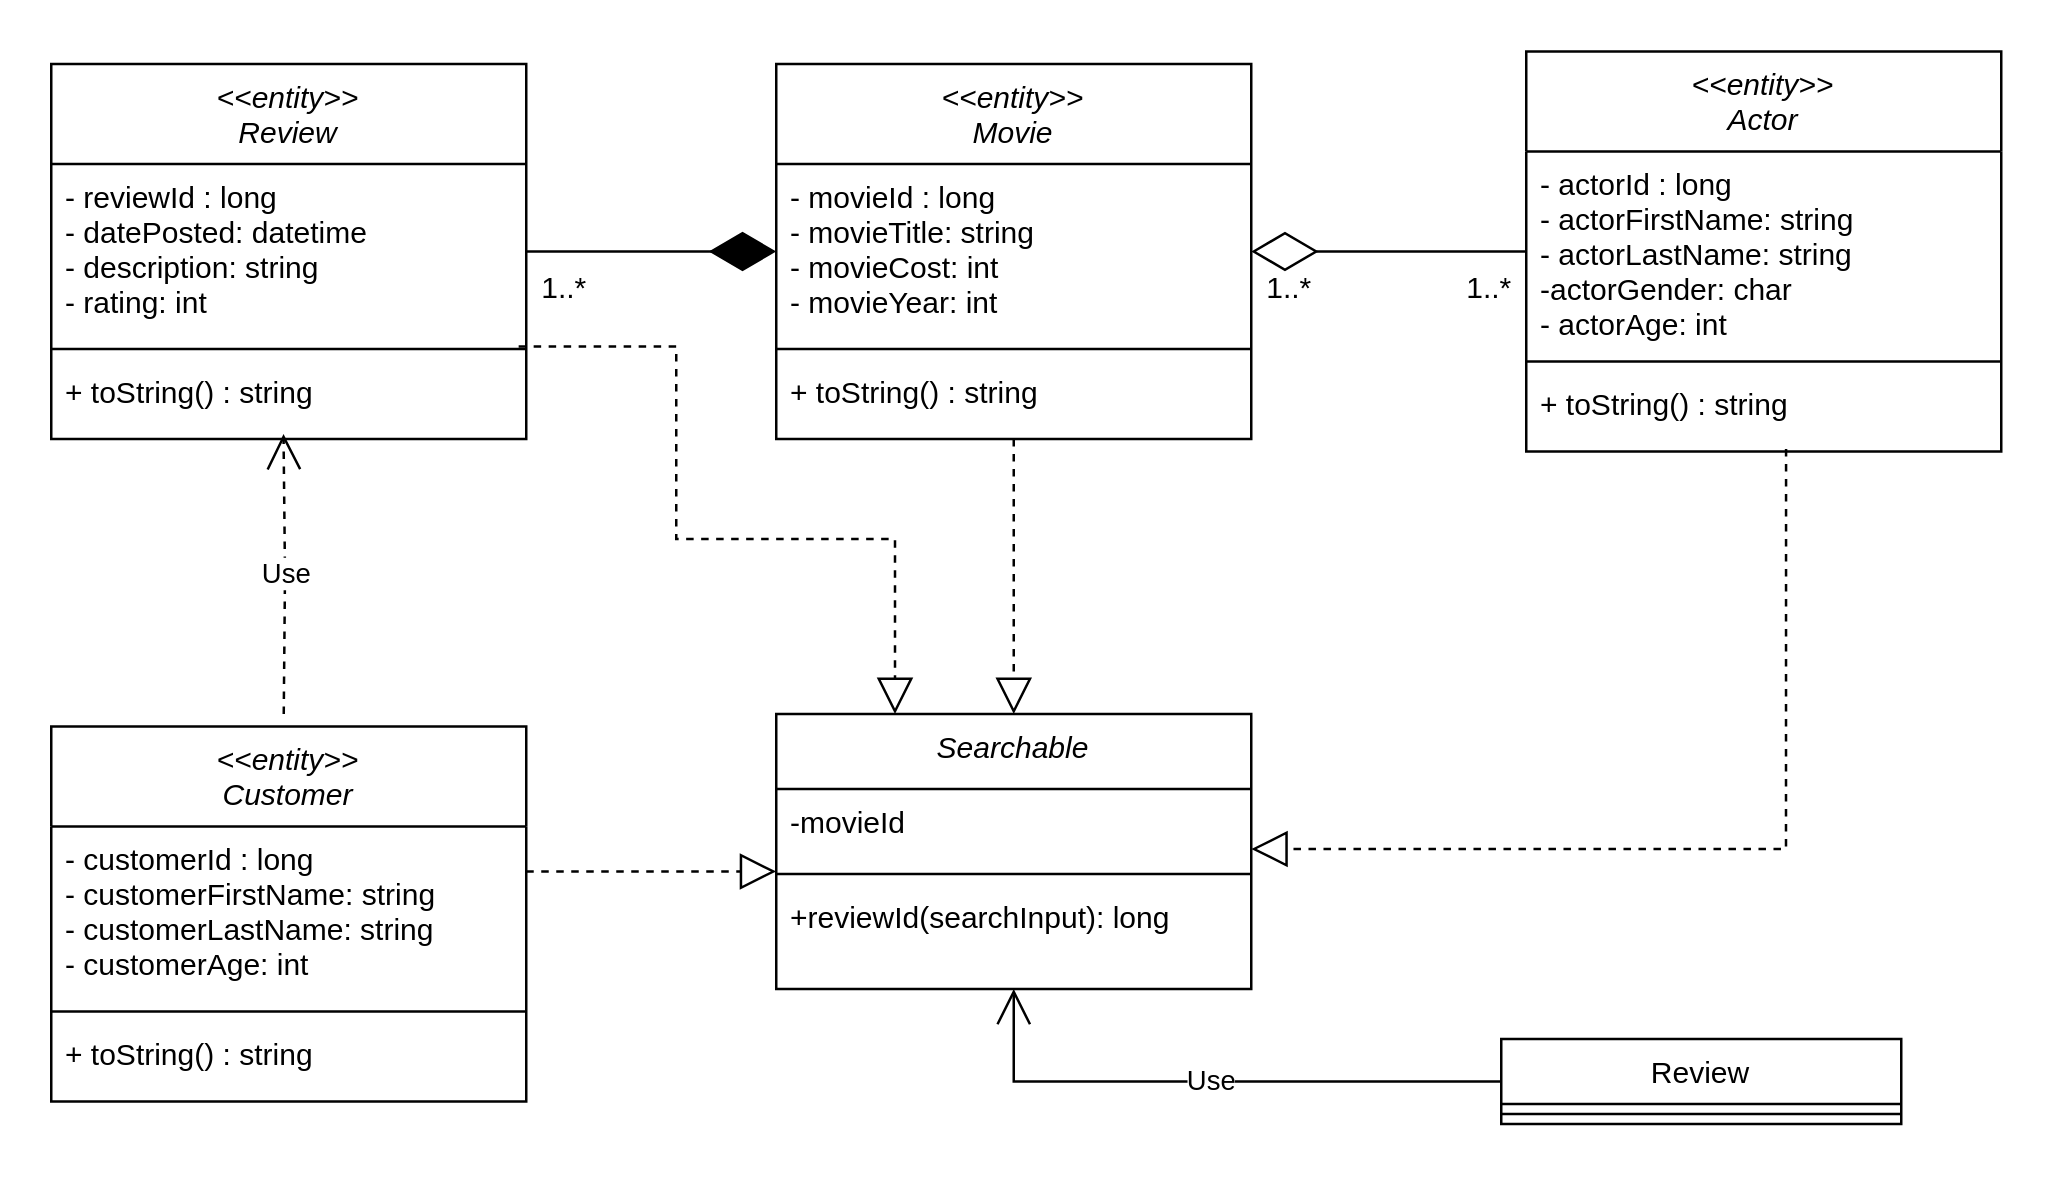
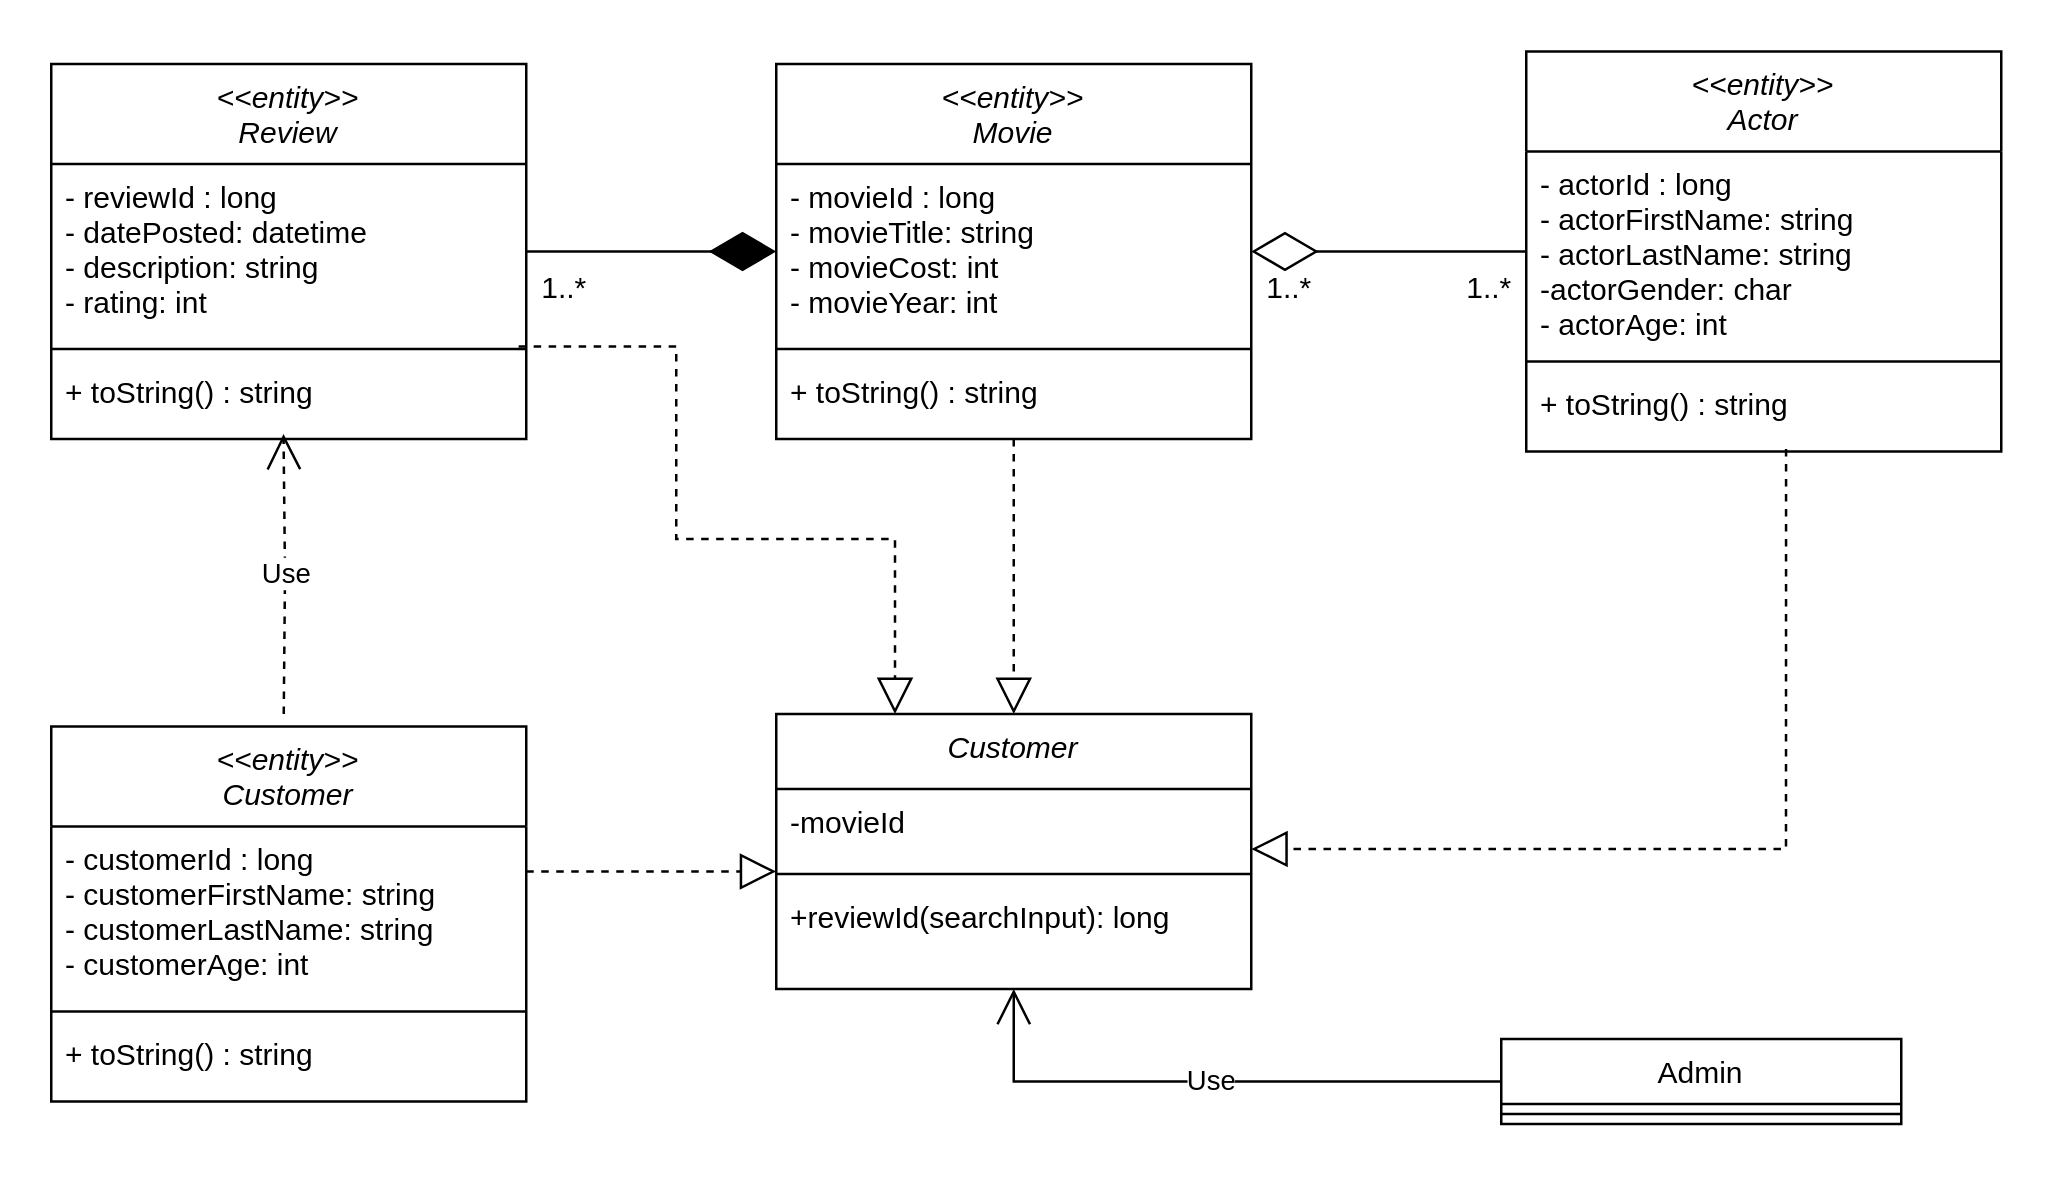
(1013, 748) -> (1013, 748)
(1700, 1073) -> (1700, 1073)
